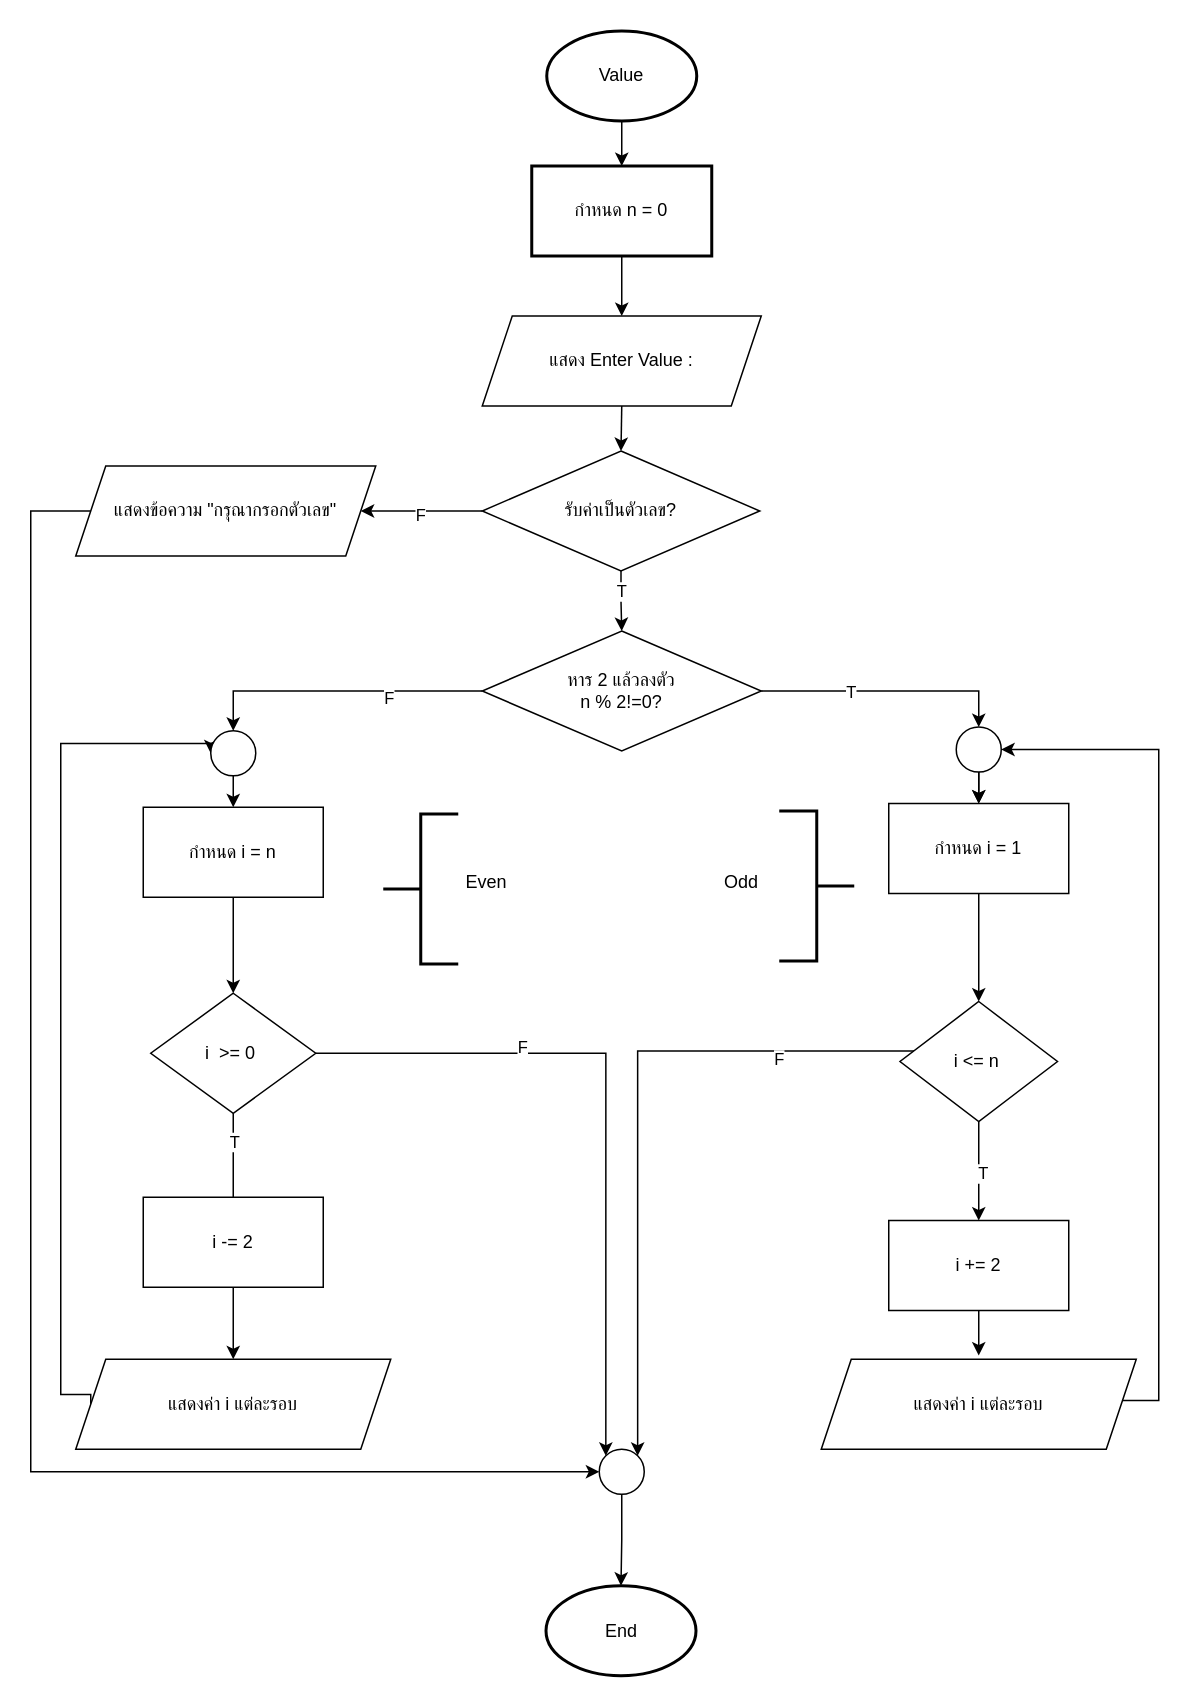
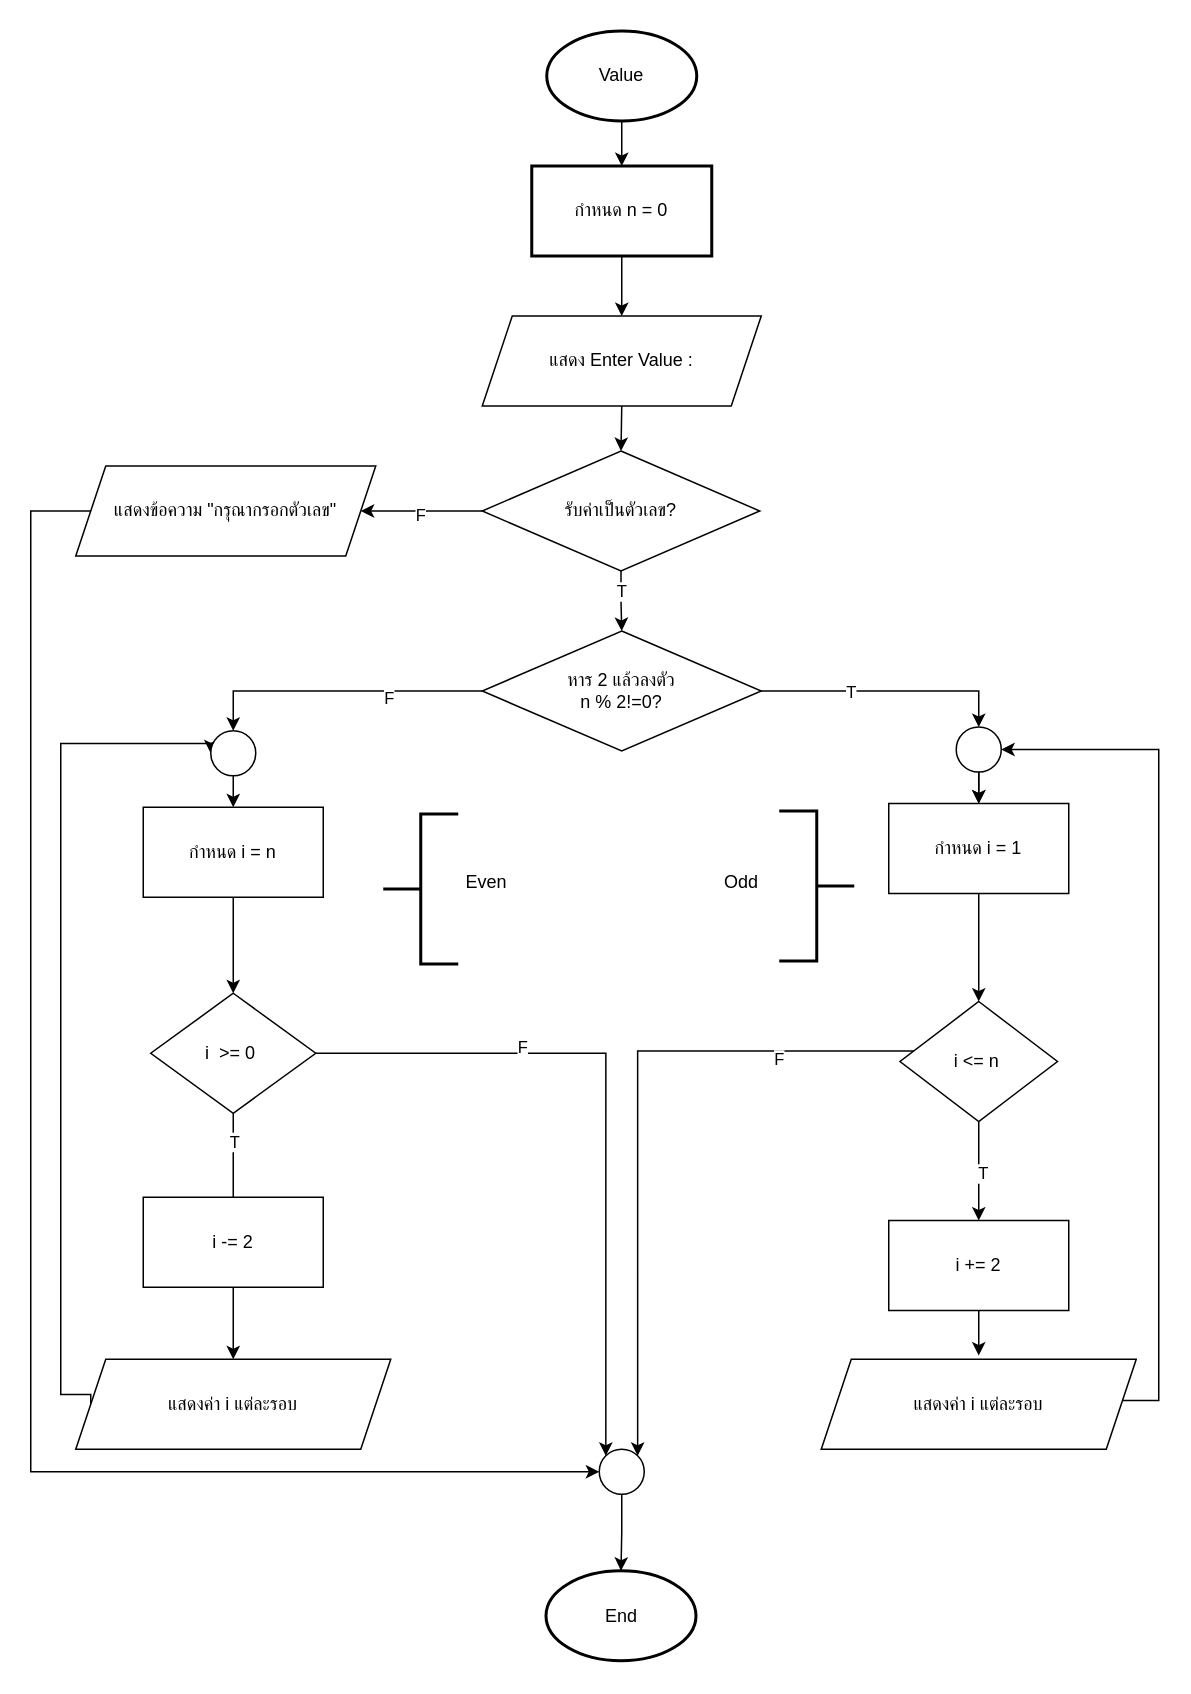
(621, 1631) -> (621, 1616)
